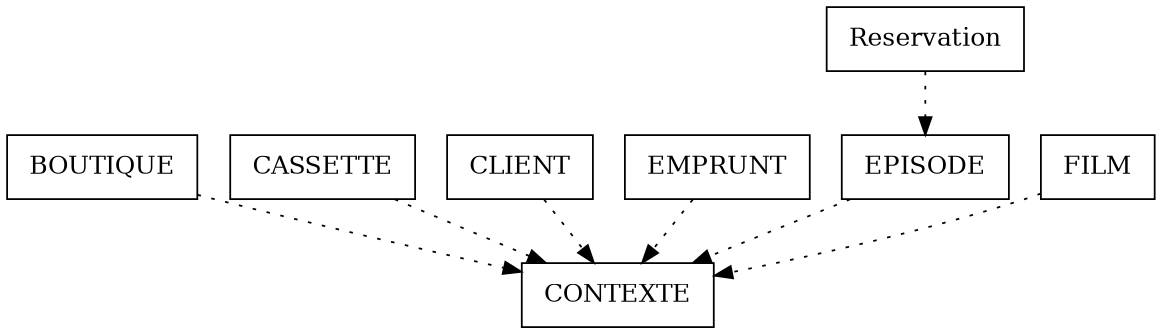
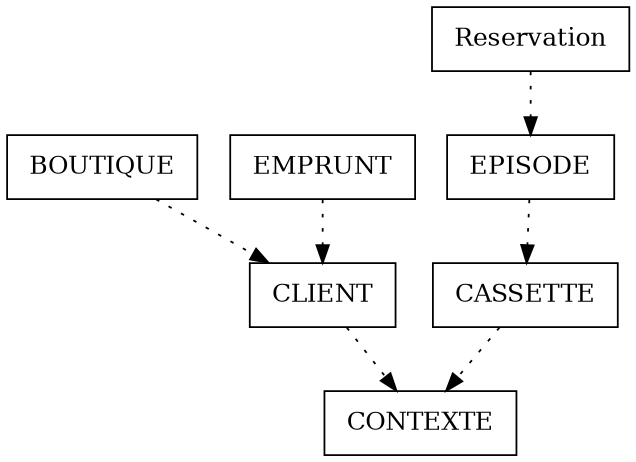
(1098, 167) -> none
(673, 224) -> (323, 222)
(780, 228) -> (528, 222)
(350, 232) -> (204, 227)
